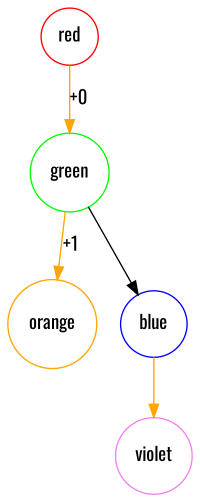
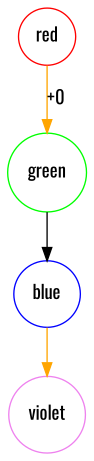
(52, 324) -> none
